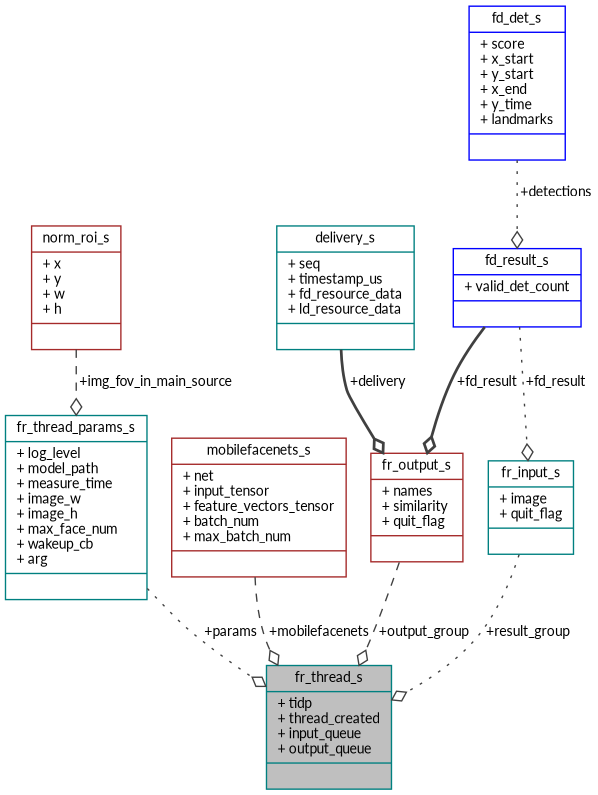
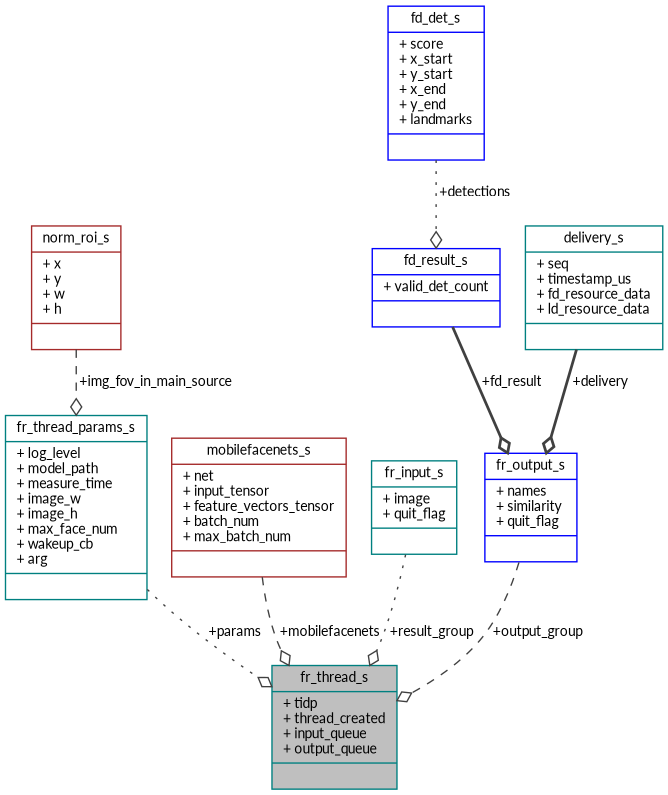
(506, 105) -> (422, 105)
(523, 385) -> none
(417, 508) -> (531, 508)
